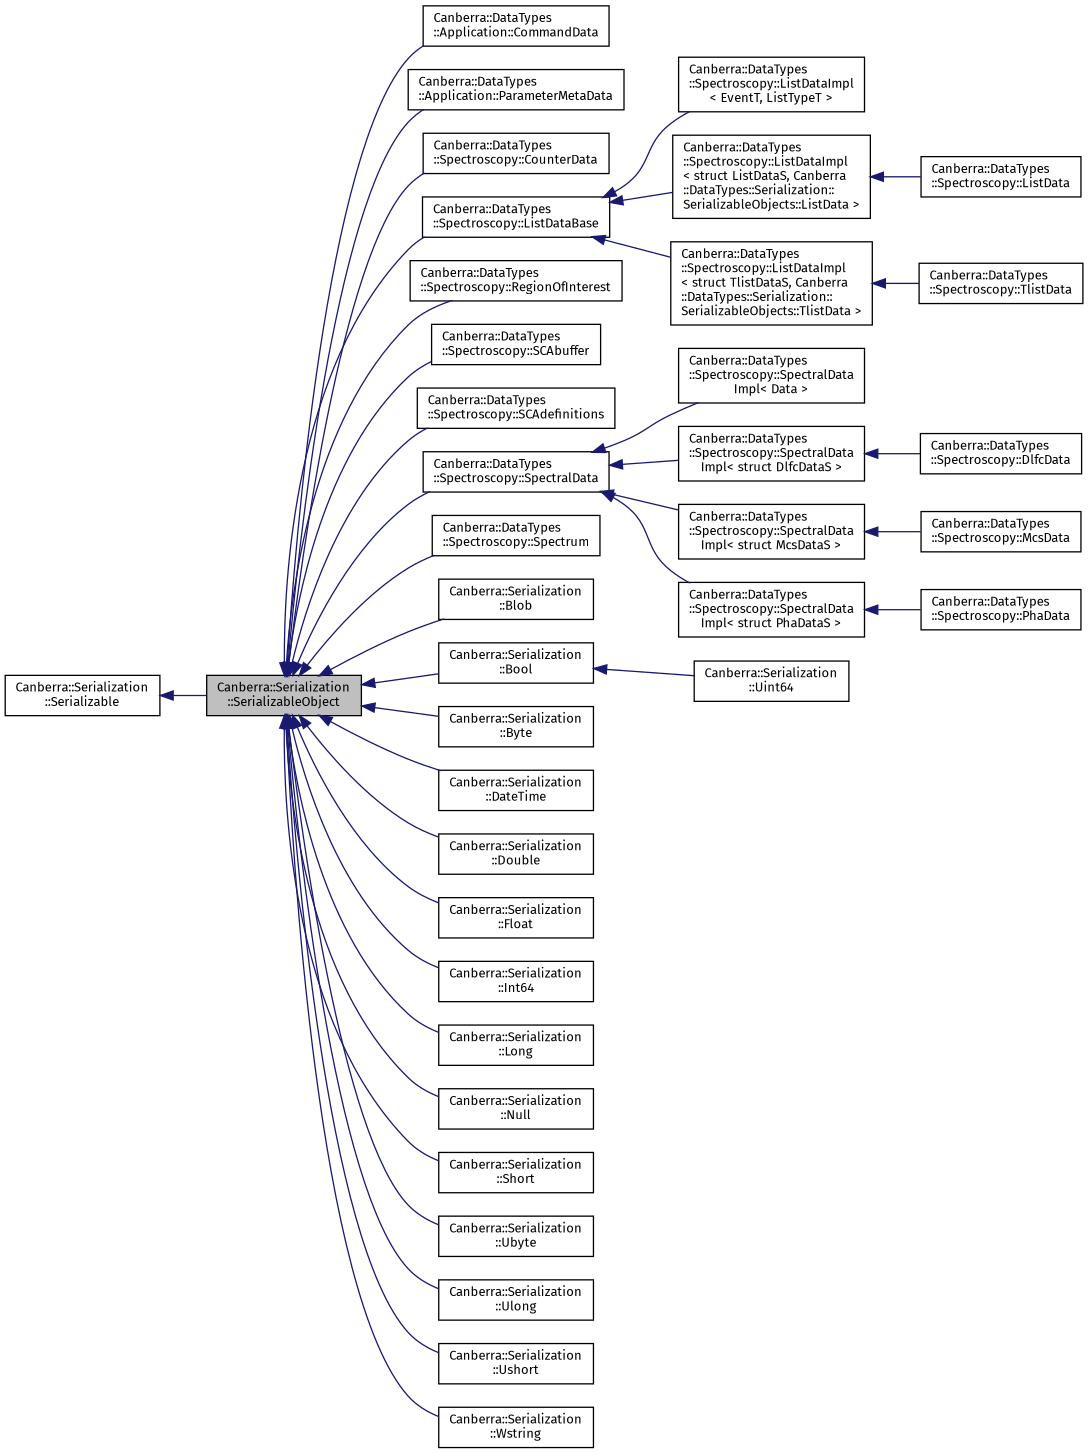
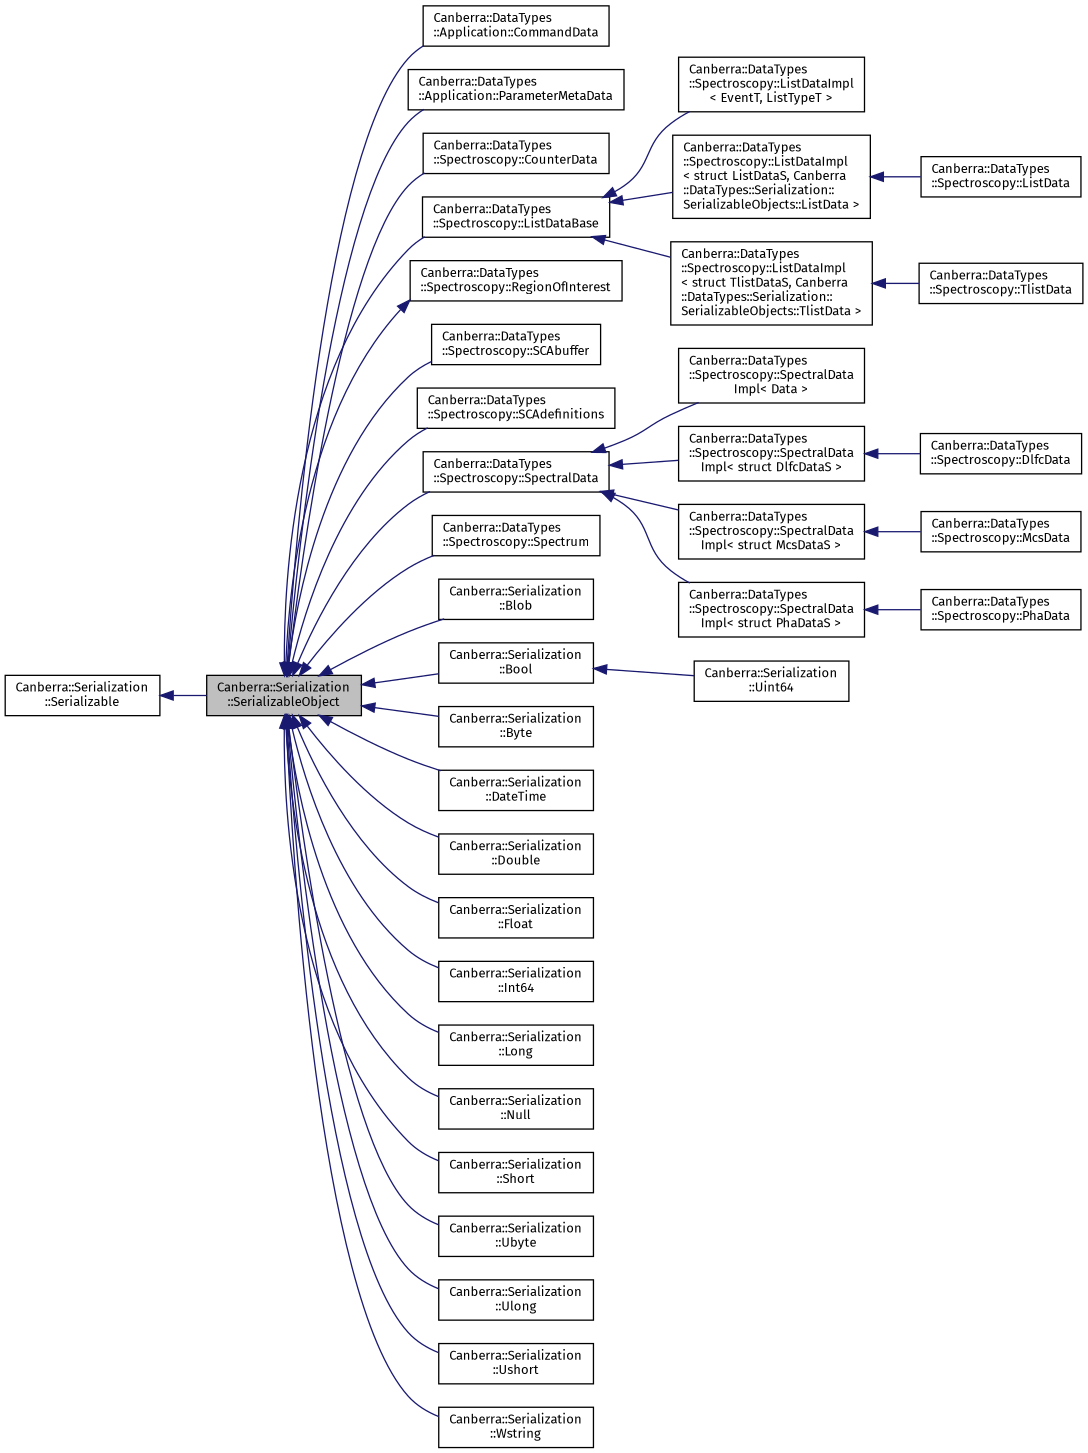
(331, 449) -> (338, 408)
